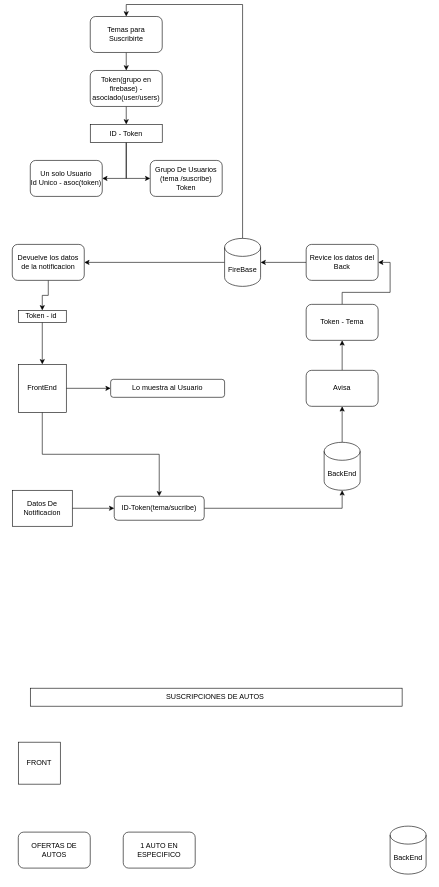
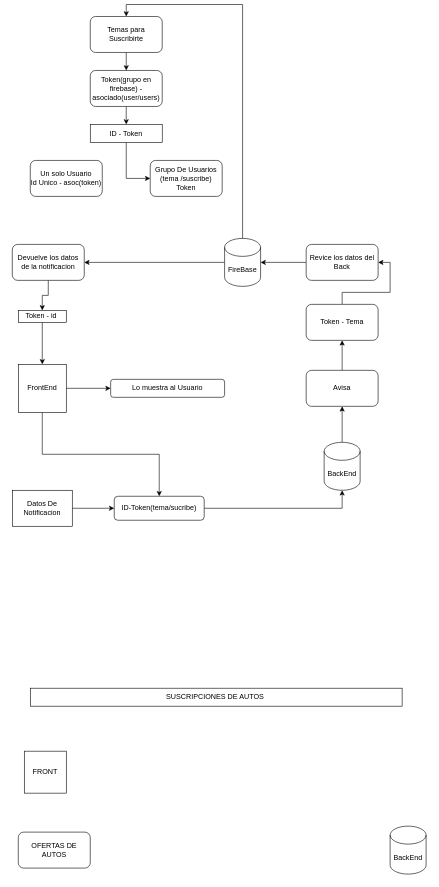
(115, 179) -> none
(39, 764) -> (45, 773)
(159, 851) -> none
